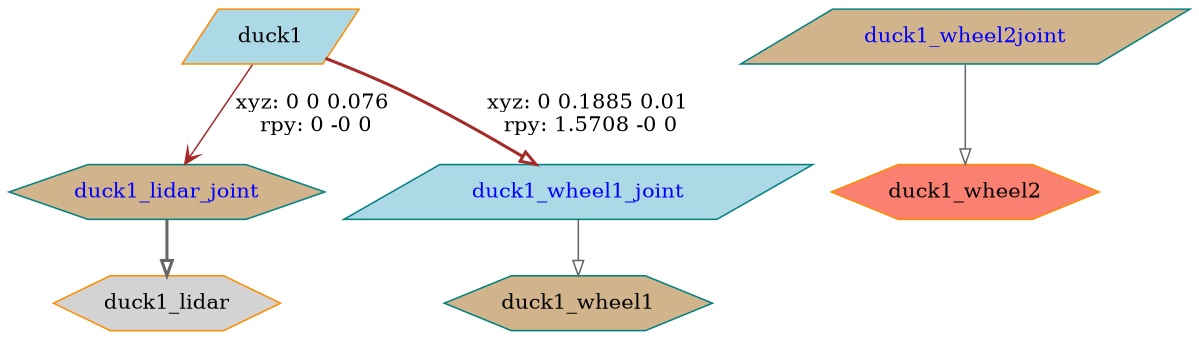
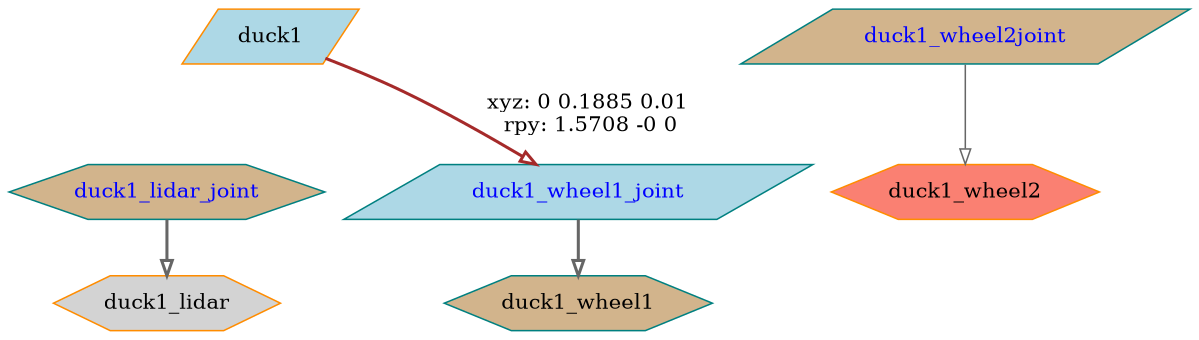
(223, 108) -> none
(578, 240) -> (578, 240)
